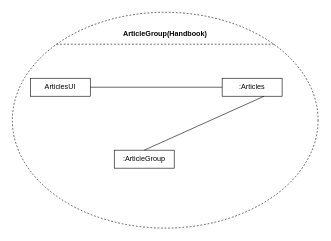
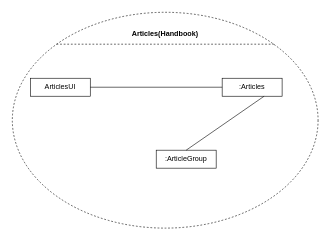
(165, 34) -> (165, 34)
(144, 159) -> (186, 159)
